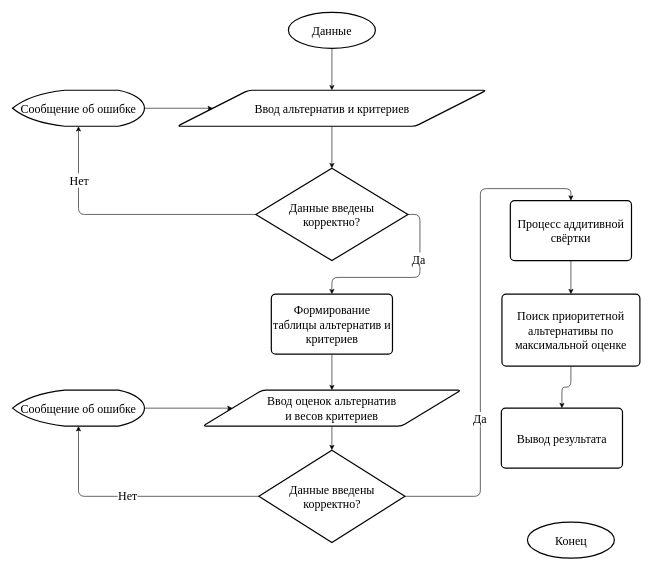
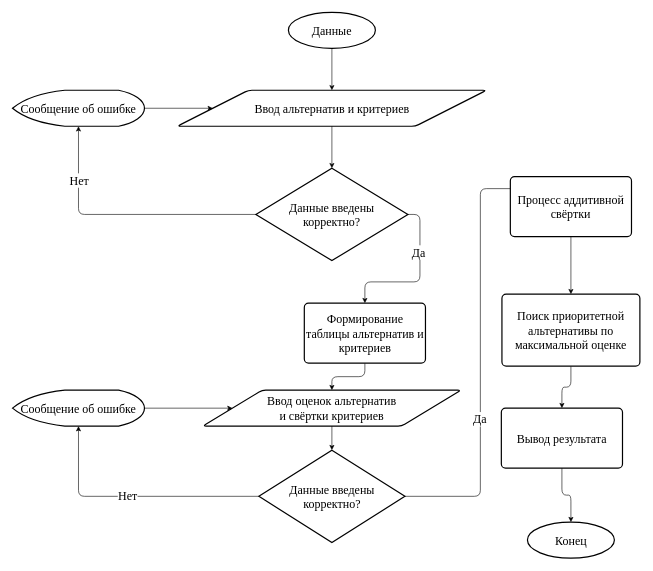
(571, 231) -> (571, 207)
(332, 324) -> (365, 333)
(332, 408) -> (332, 408)
none -> (568, 495)
